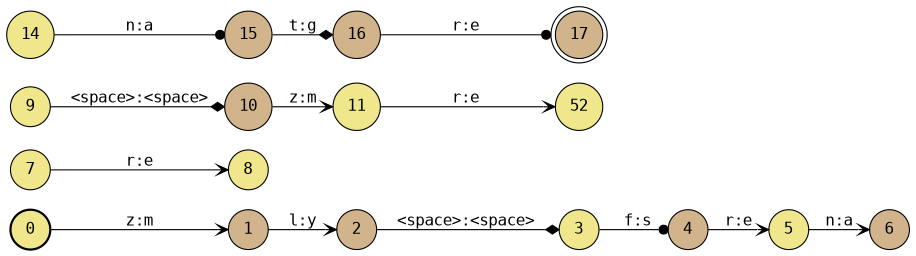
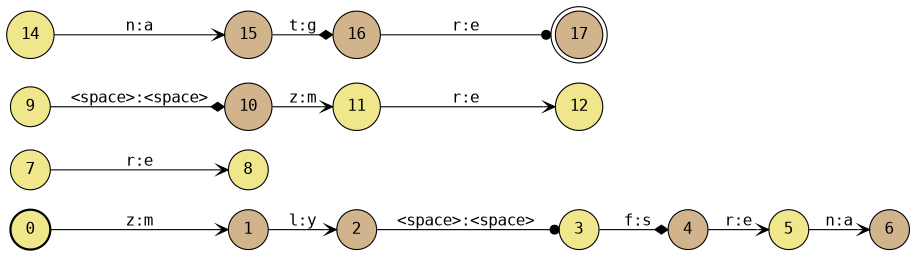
(135, 35) -> (134, 35)
(579, 107) -> (579, 107)
(461, 230) -> (463, 230)
(629, 230) -> (627, 230)
